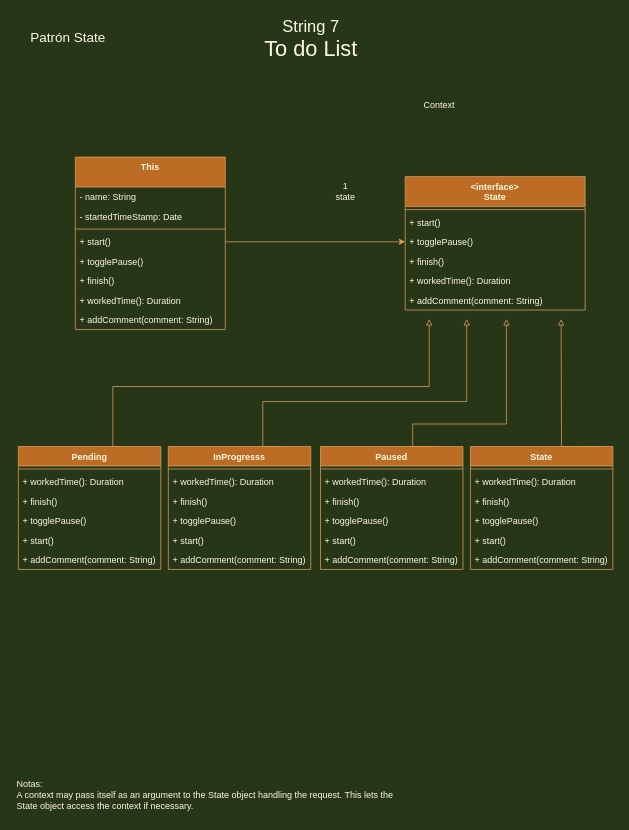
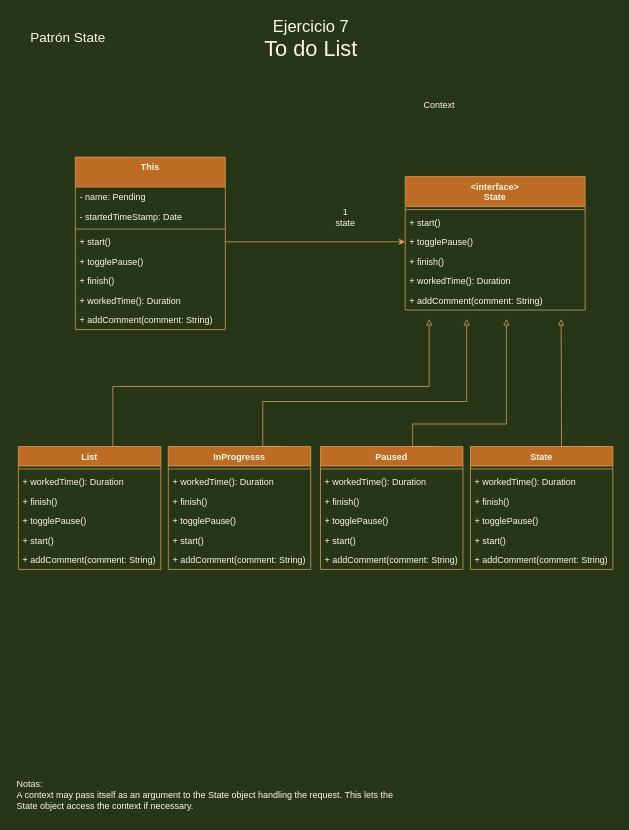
(311, 27) -> (311, 27)
(345, 192) -> (345, 218)
(110, 197) -> (113, 197)
(89, 457) -> (89, 457)
